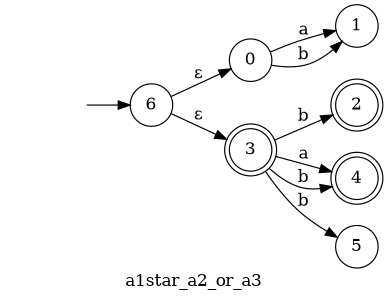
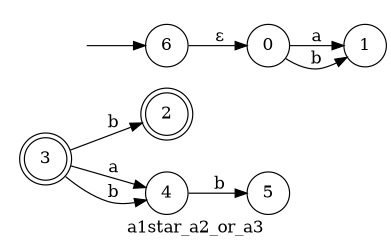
(194, 124) -> none
(357, 178) -> (167, 193)
(293, 205) -> (212, 193)
